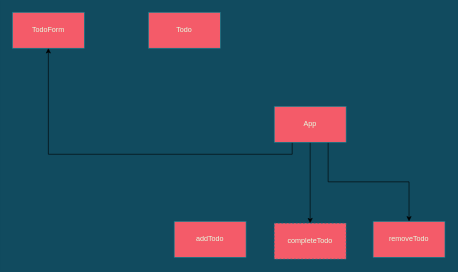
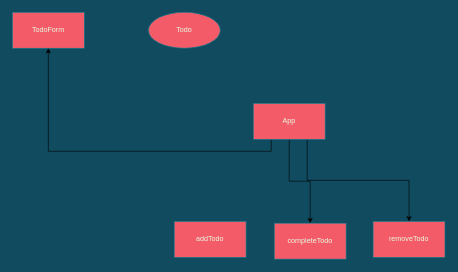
(185, 30) -> (185, 30)
(311, 125) -> (290, 122)
(311, 242) -> (311, 242)
